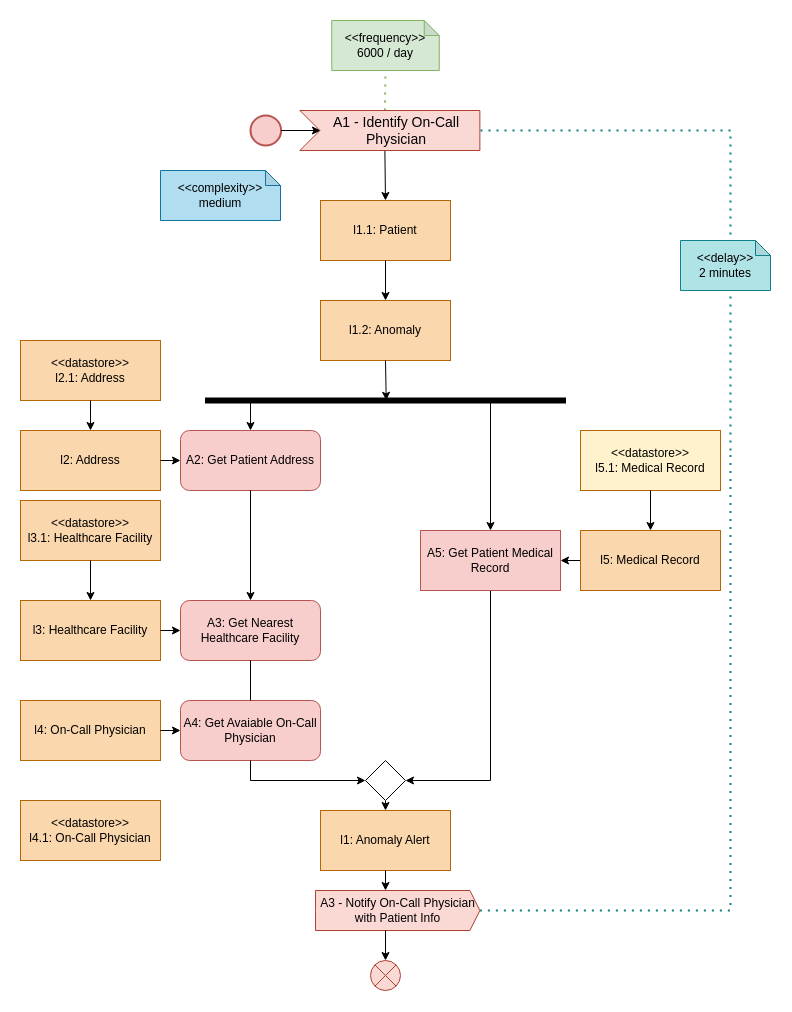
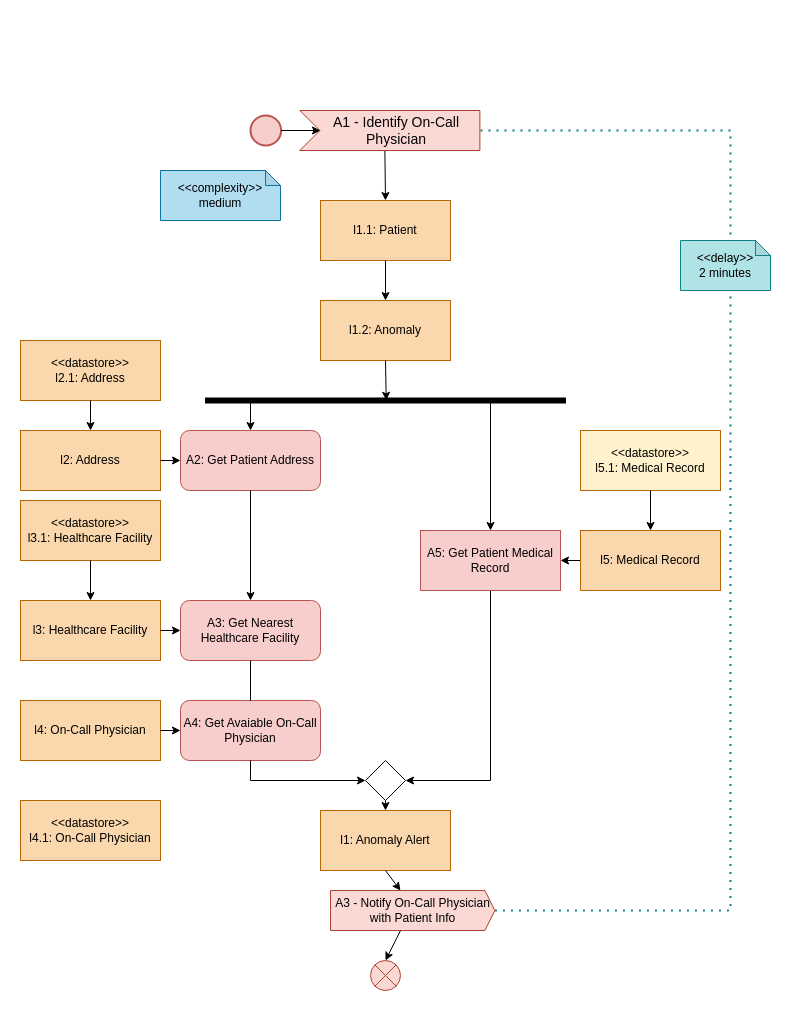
(386, 46) -> none
(385, 91) -> none
(398, 911) -> (413, 911)
